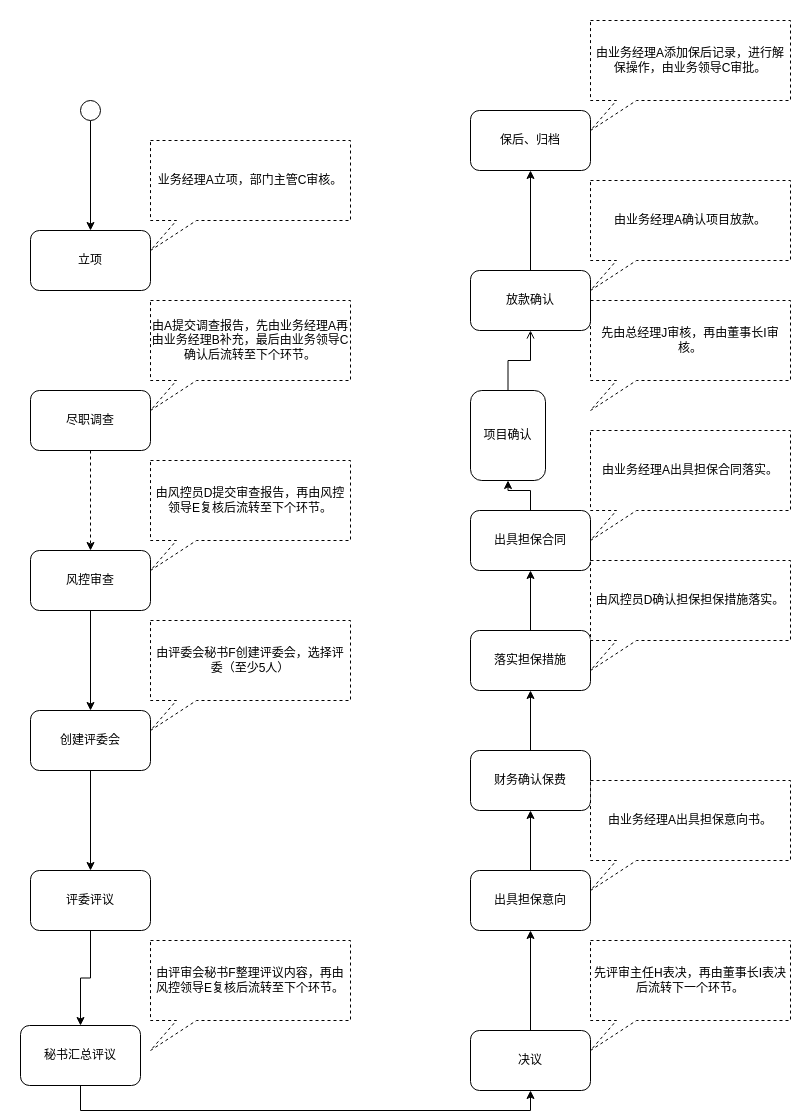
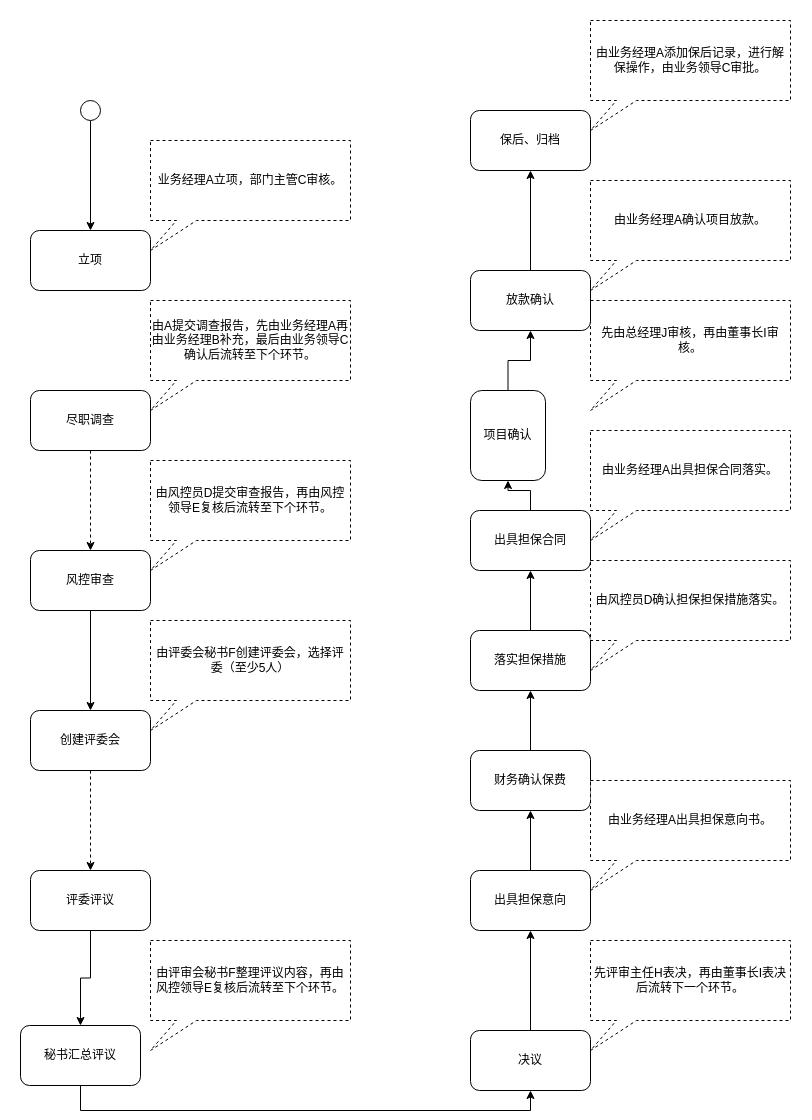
(531, 336) -> (531, 338)
(91, 817) -> (91, 817)
